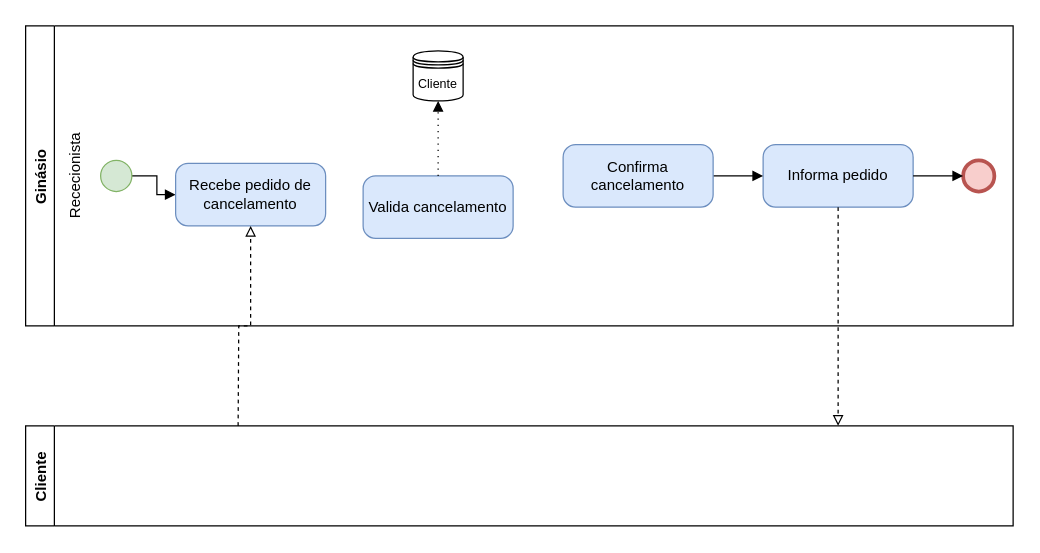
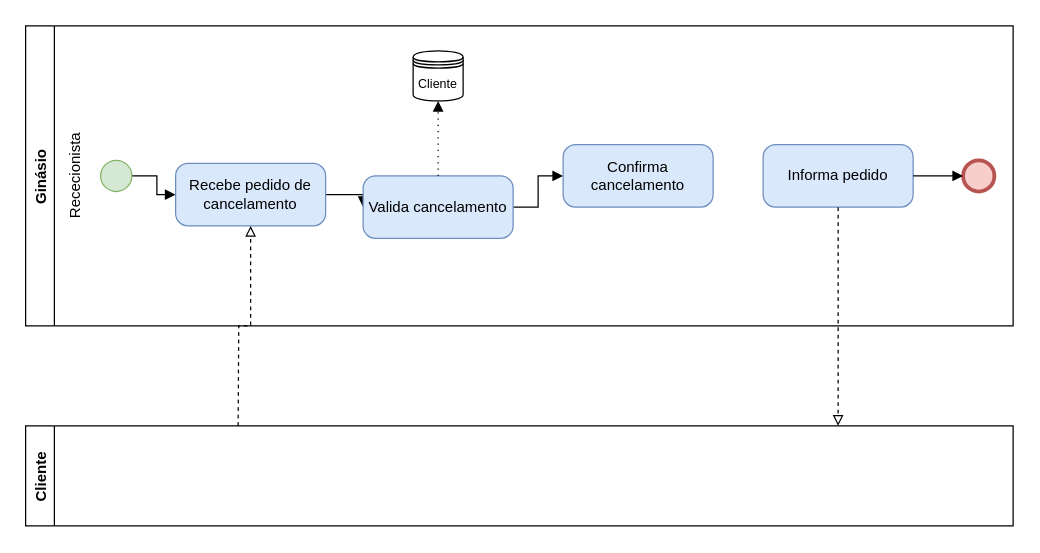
(733, 176) -> none
none -> (345, 194)
none -> (538, 197)
